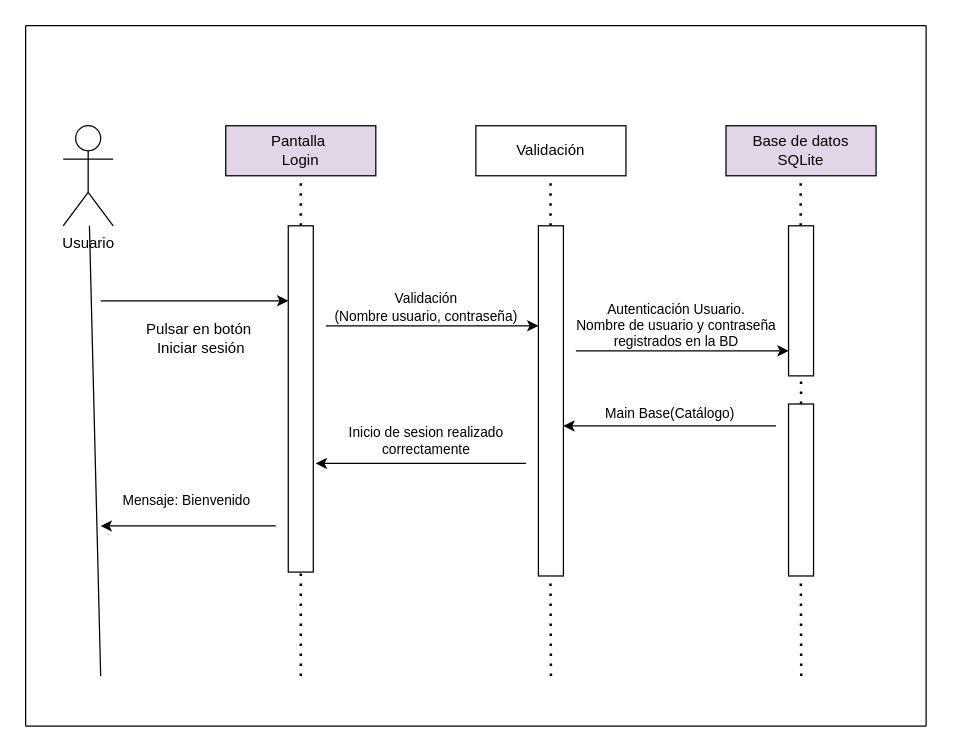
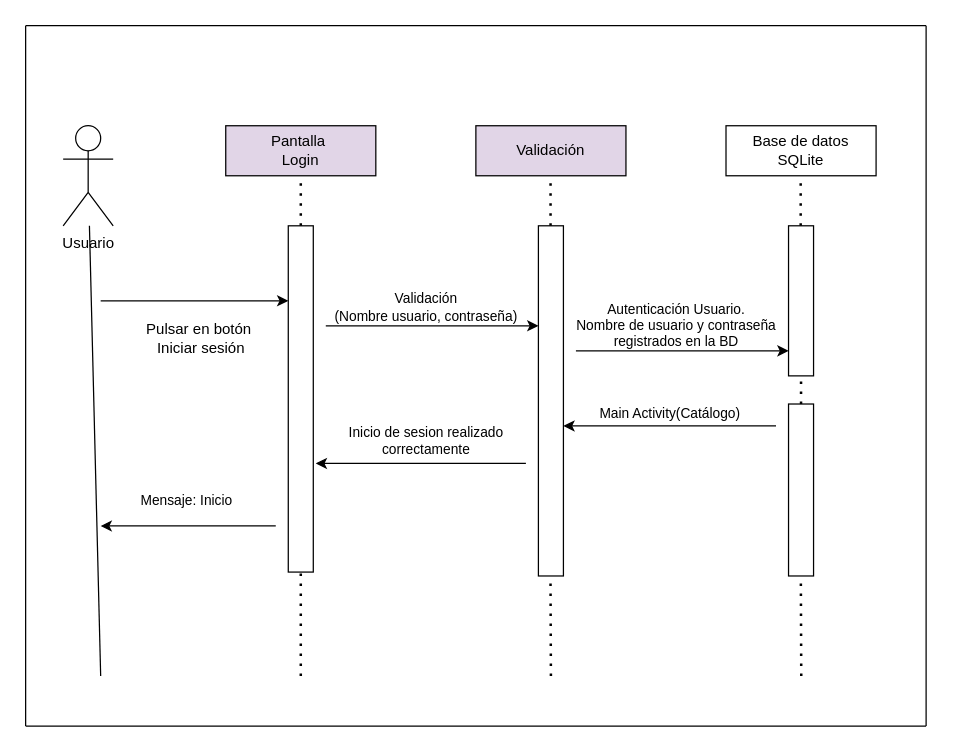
(551, 151) -> (551, 151)
(801, 151) -> (801, 151)
(670, 413) -> (670, 413)
(189, 501) -> (189, 501)
